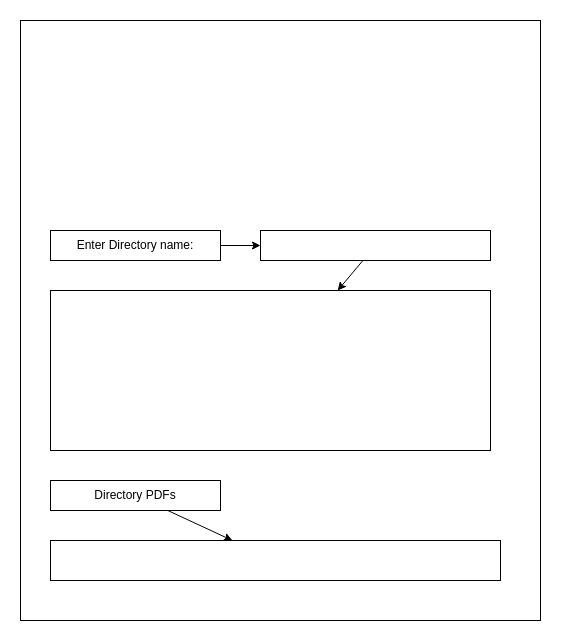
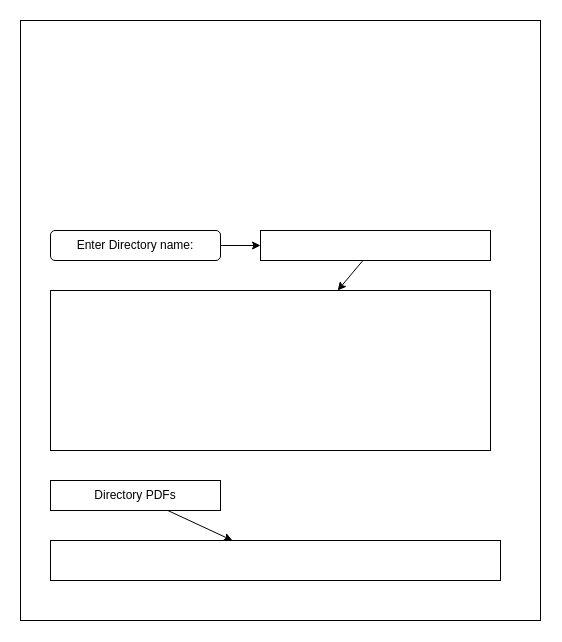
(136, 246) -> (136, 246)
